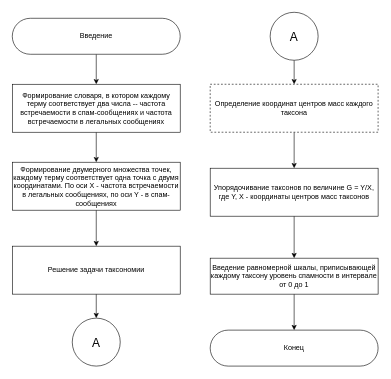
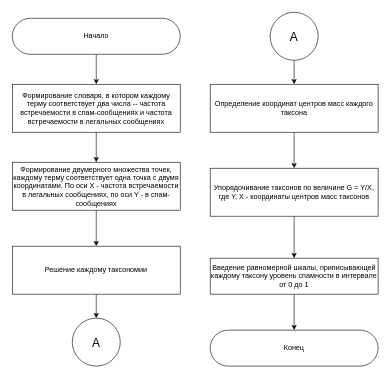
(96, 36) -> (96, 36)
(294, 108) -> (294, 108)
(96, 270) -> (96, 270)
